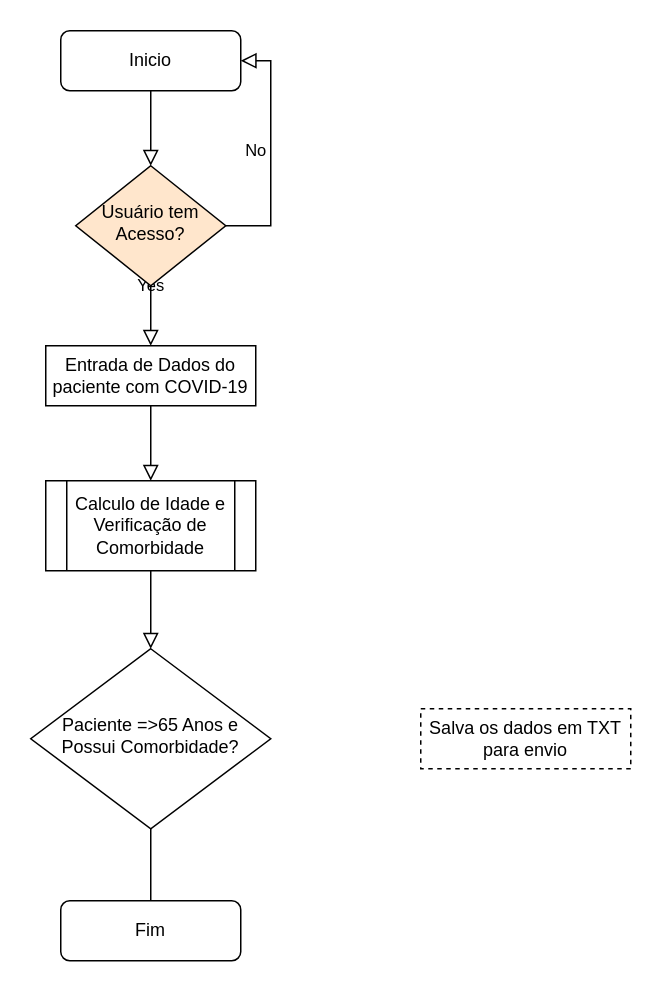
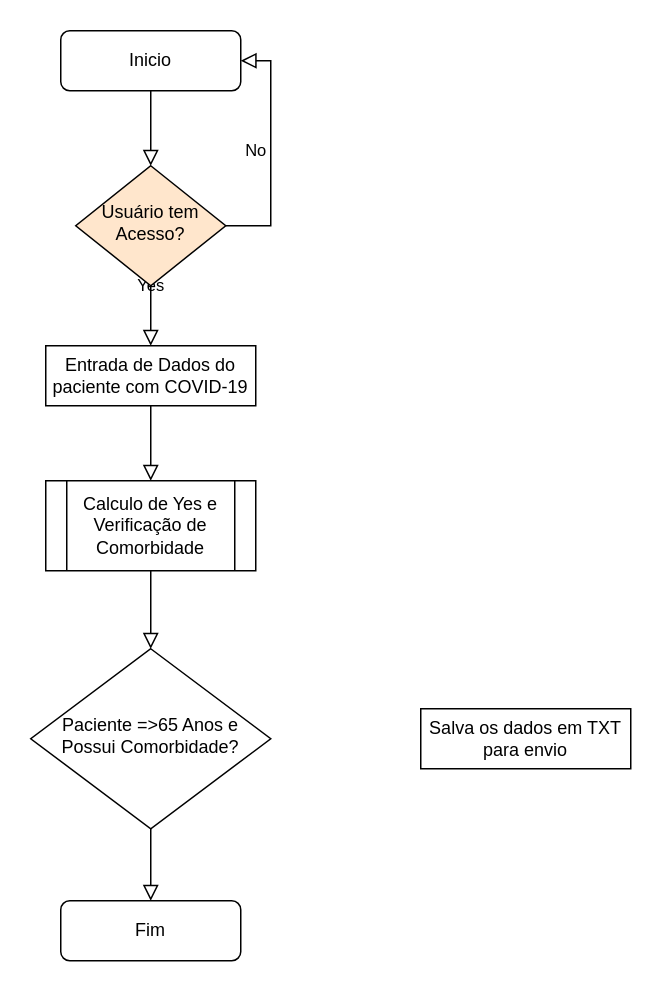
(151, 526) -> (151, 526)
(526, 739) -> (526, 739)
(151, 891) -> (151, 885)
